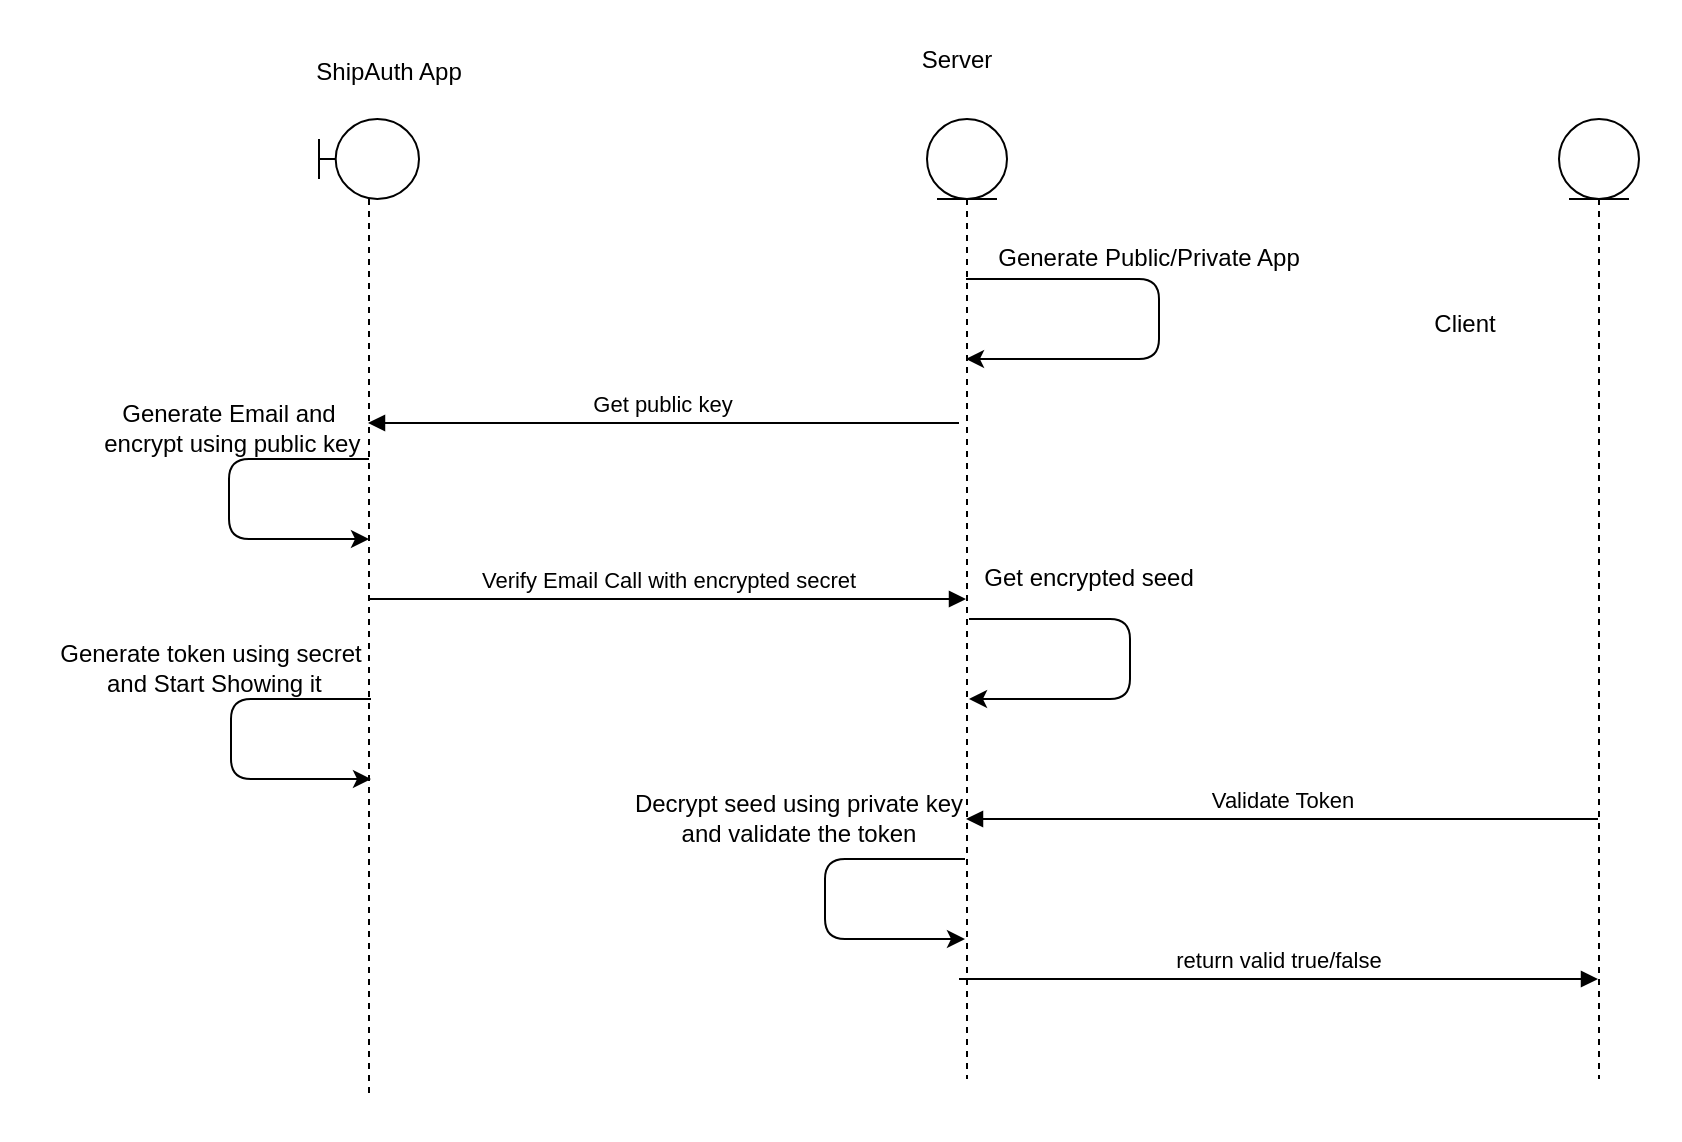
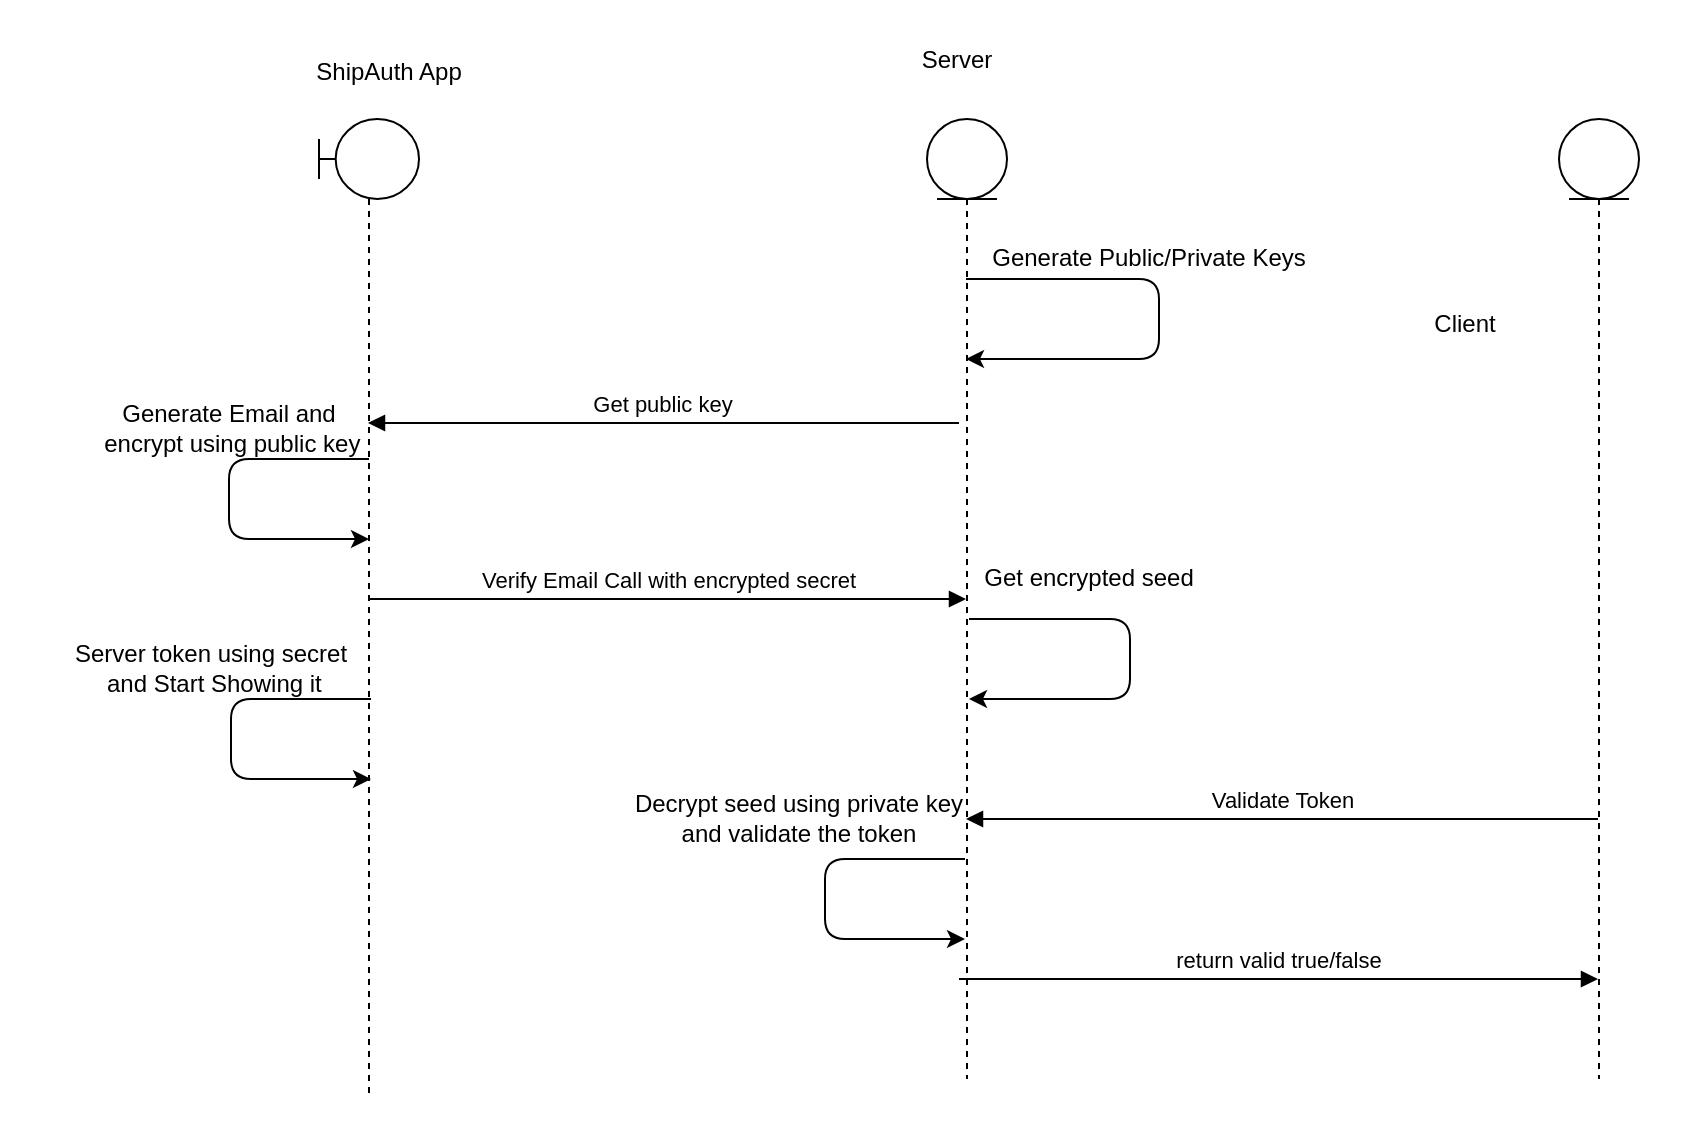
(1150, 259) -> (1150, 259)
(212, 669) -> (212, 669)
